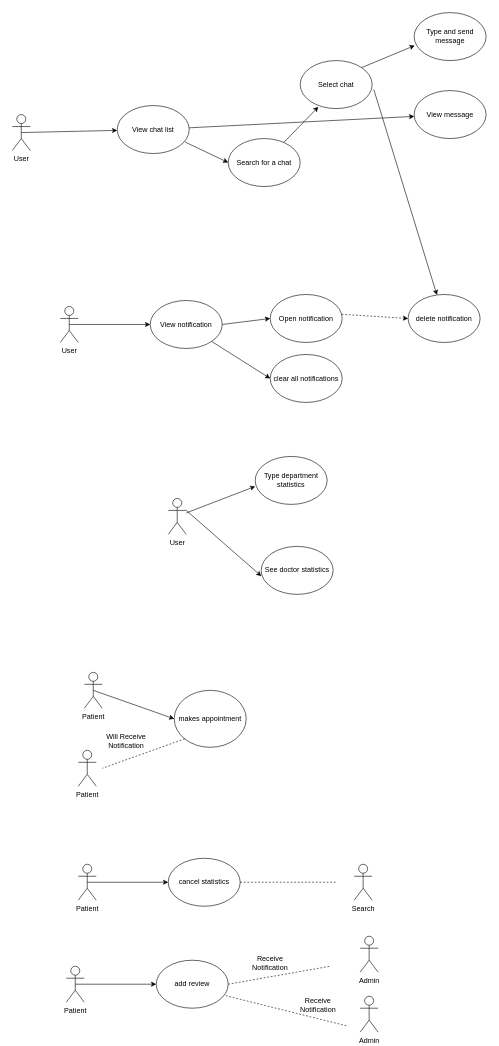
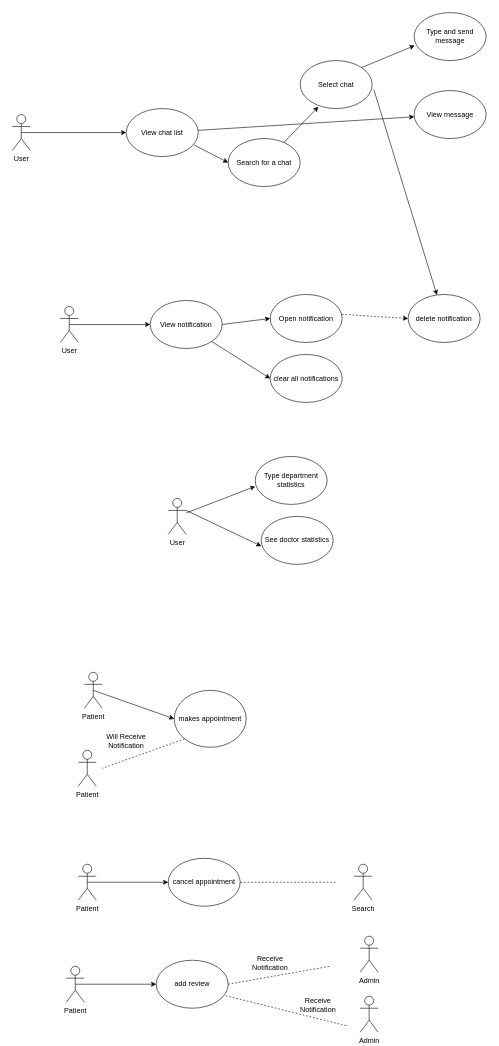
(153, 129) -> (162, 132)
(297, 570) -> (297, 540)
(204, 882) -> (204, 882)
